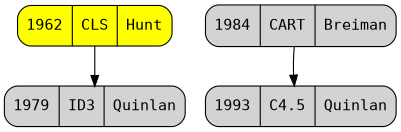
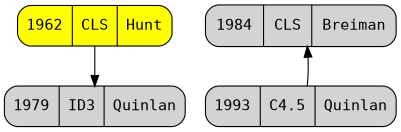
(288, 25) -> (288, 25)
(293, 61) -> (308, 72)
